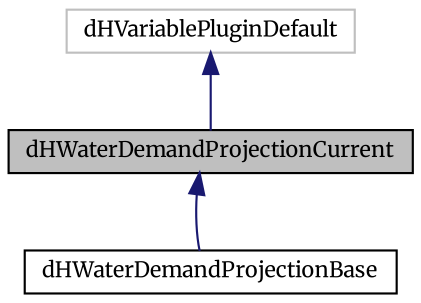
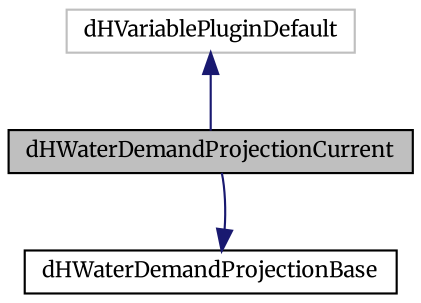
(196, 223) -> (225, 201)
